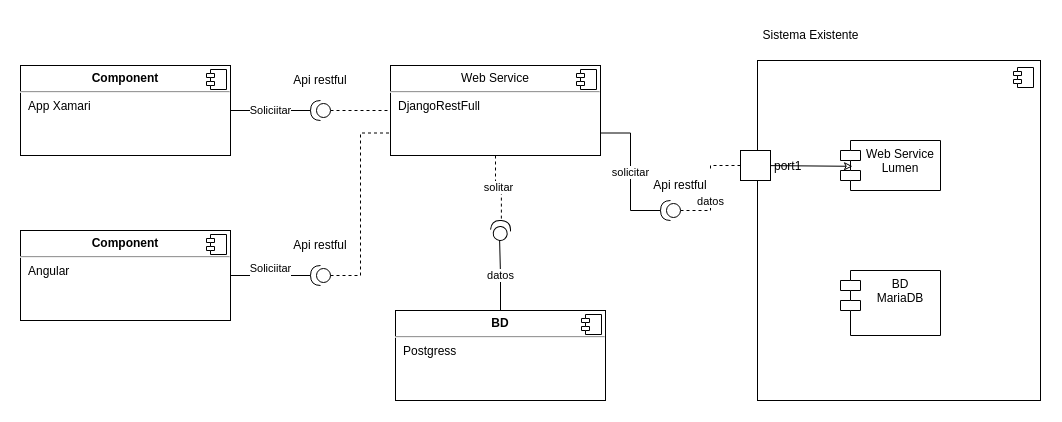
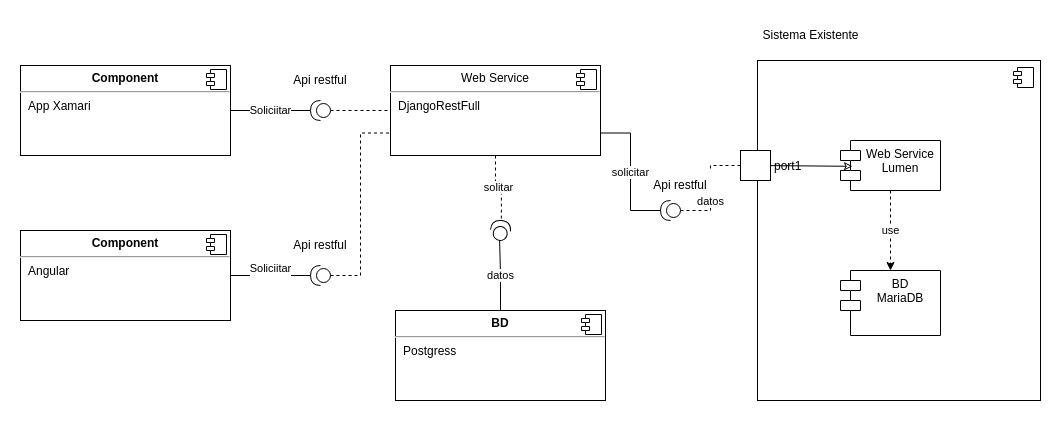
none -> (891, 227)
